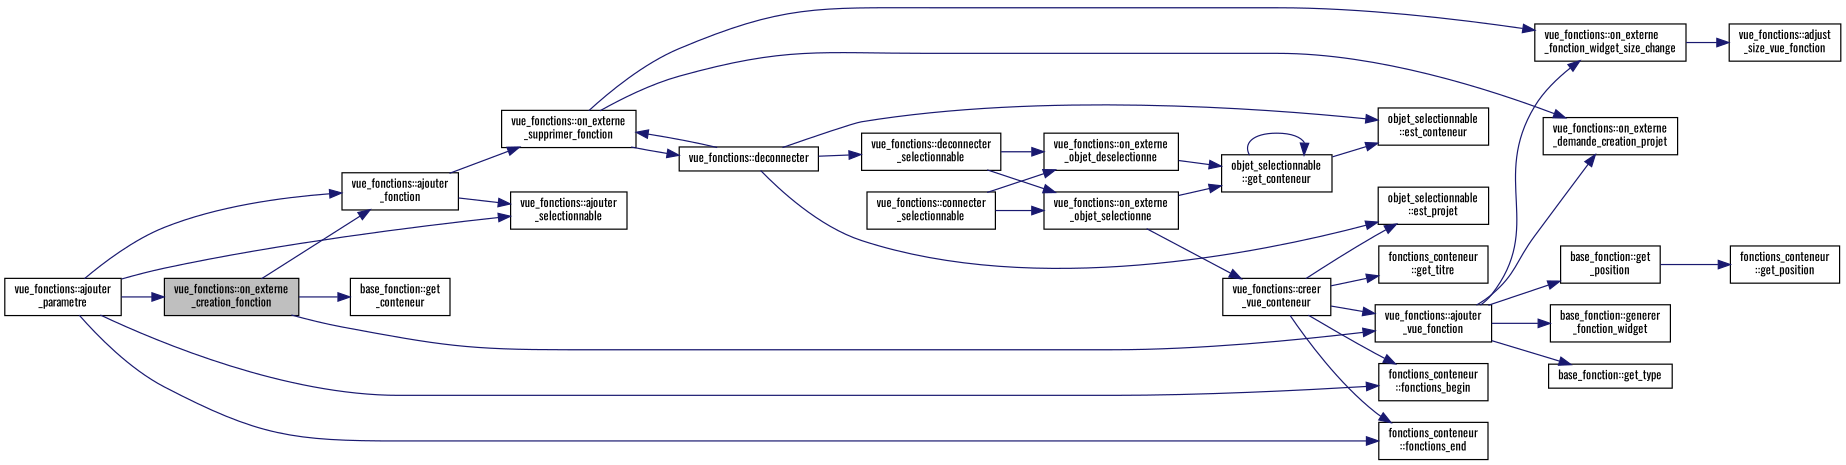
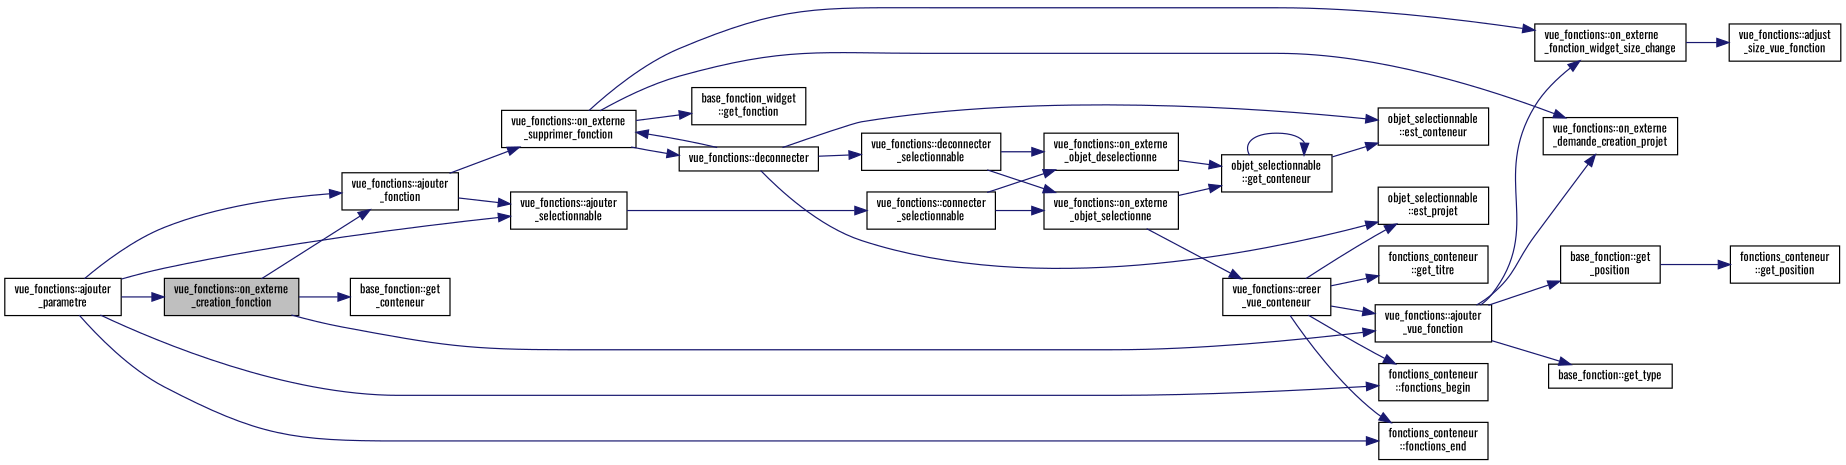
none -> (749, 106)
none -> (741, 211)
(1610, 323) -> none
